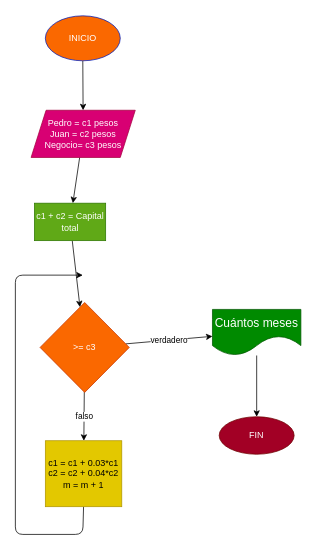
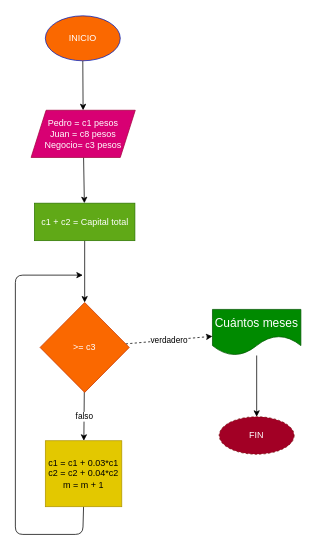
(83, 134) -> (83, 134)
(70, 222) -> (85, 222)
(137, 343) -> (137, 343)
(257, 435) -> (257, 435)
